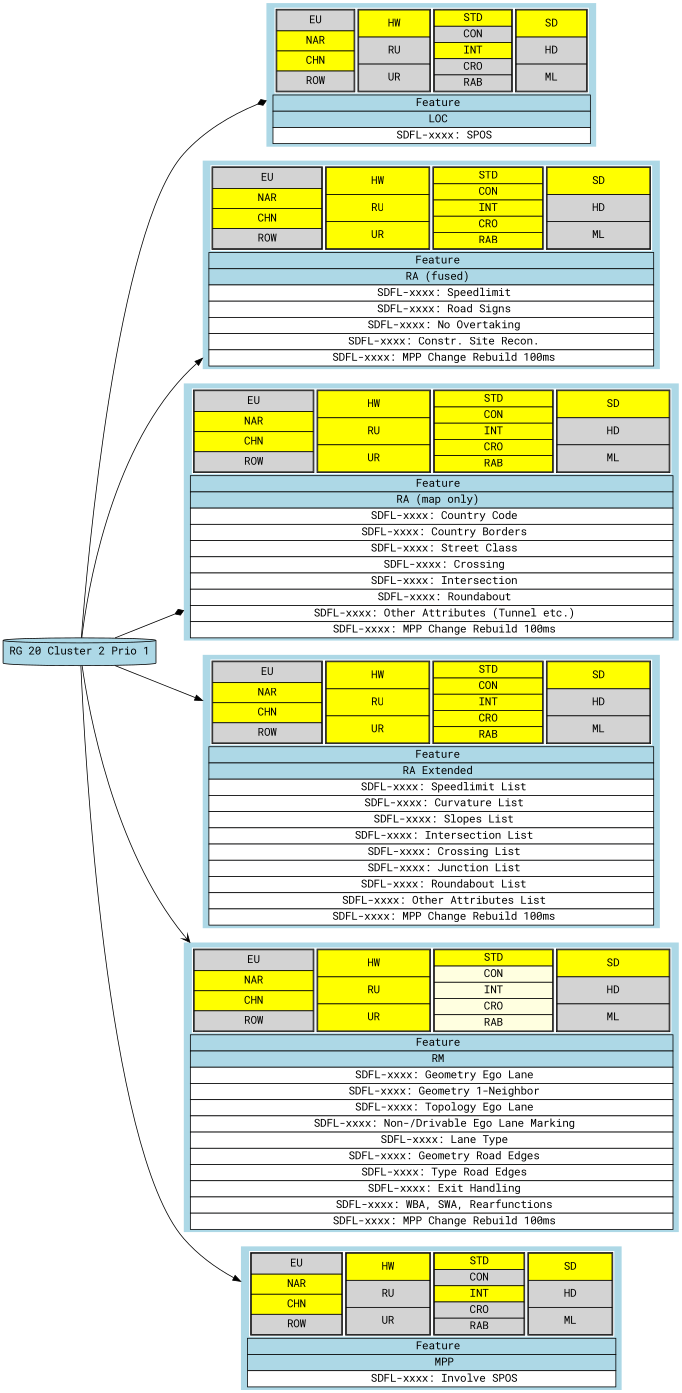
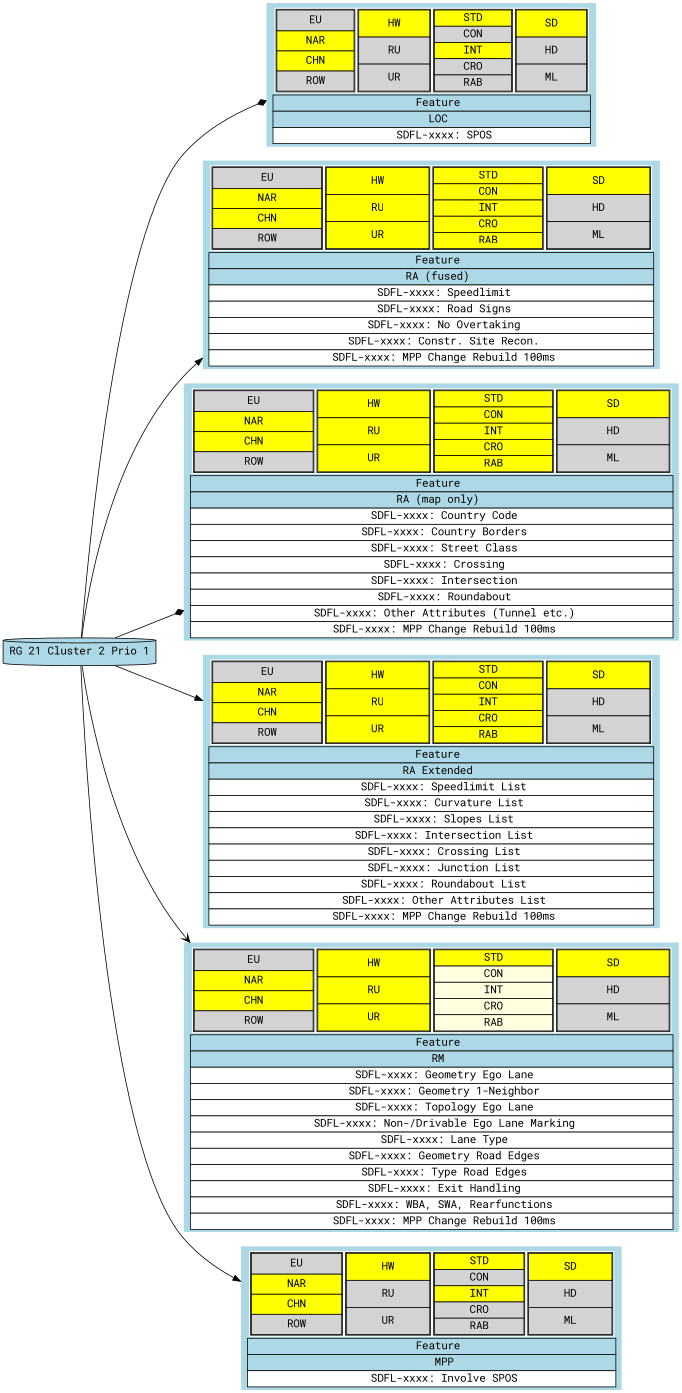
(80, 652) -> (80, 652)
